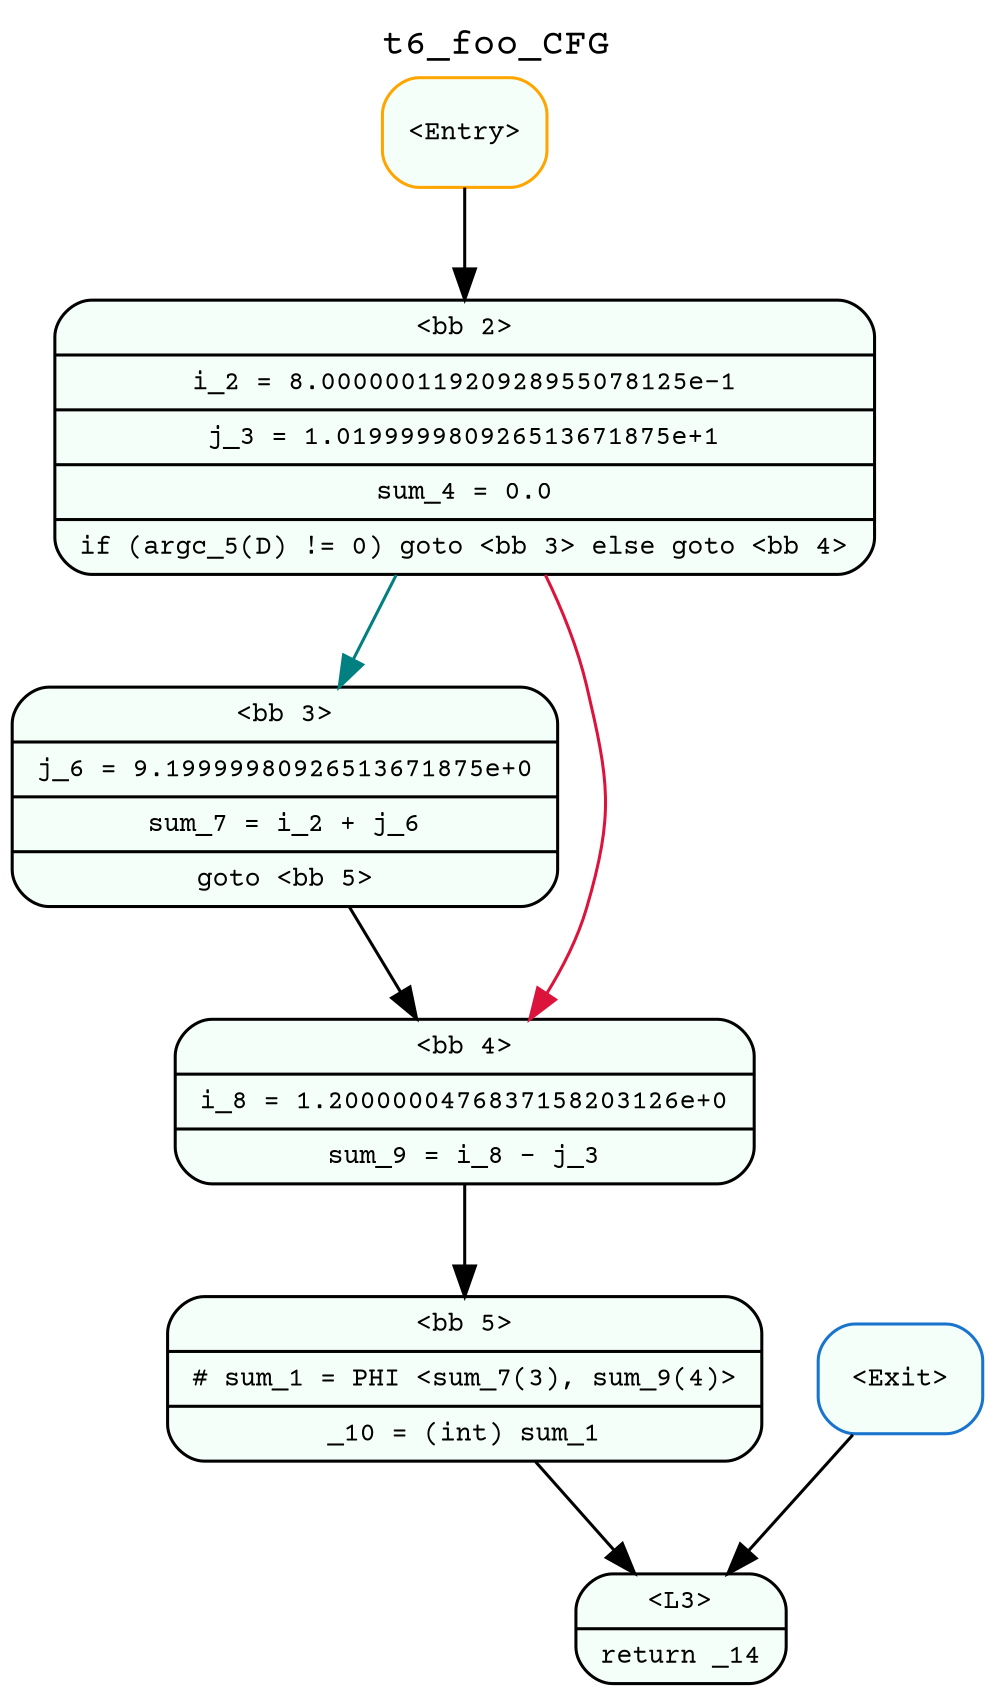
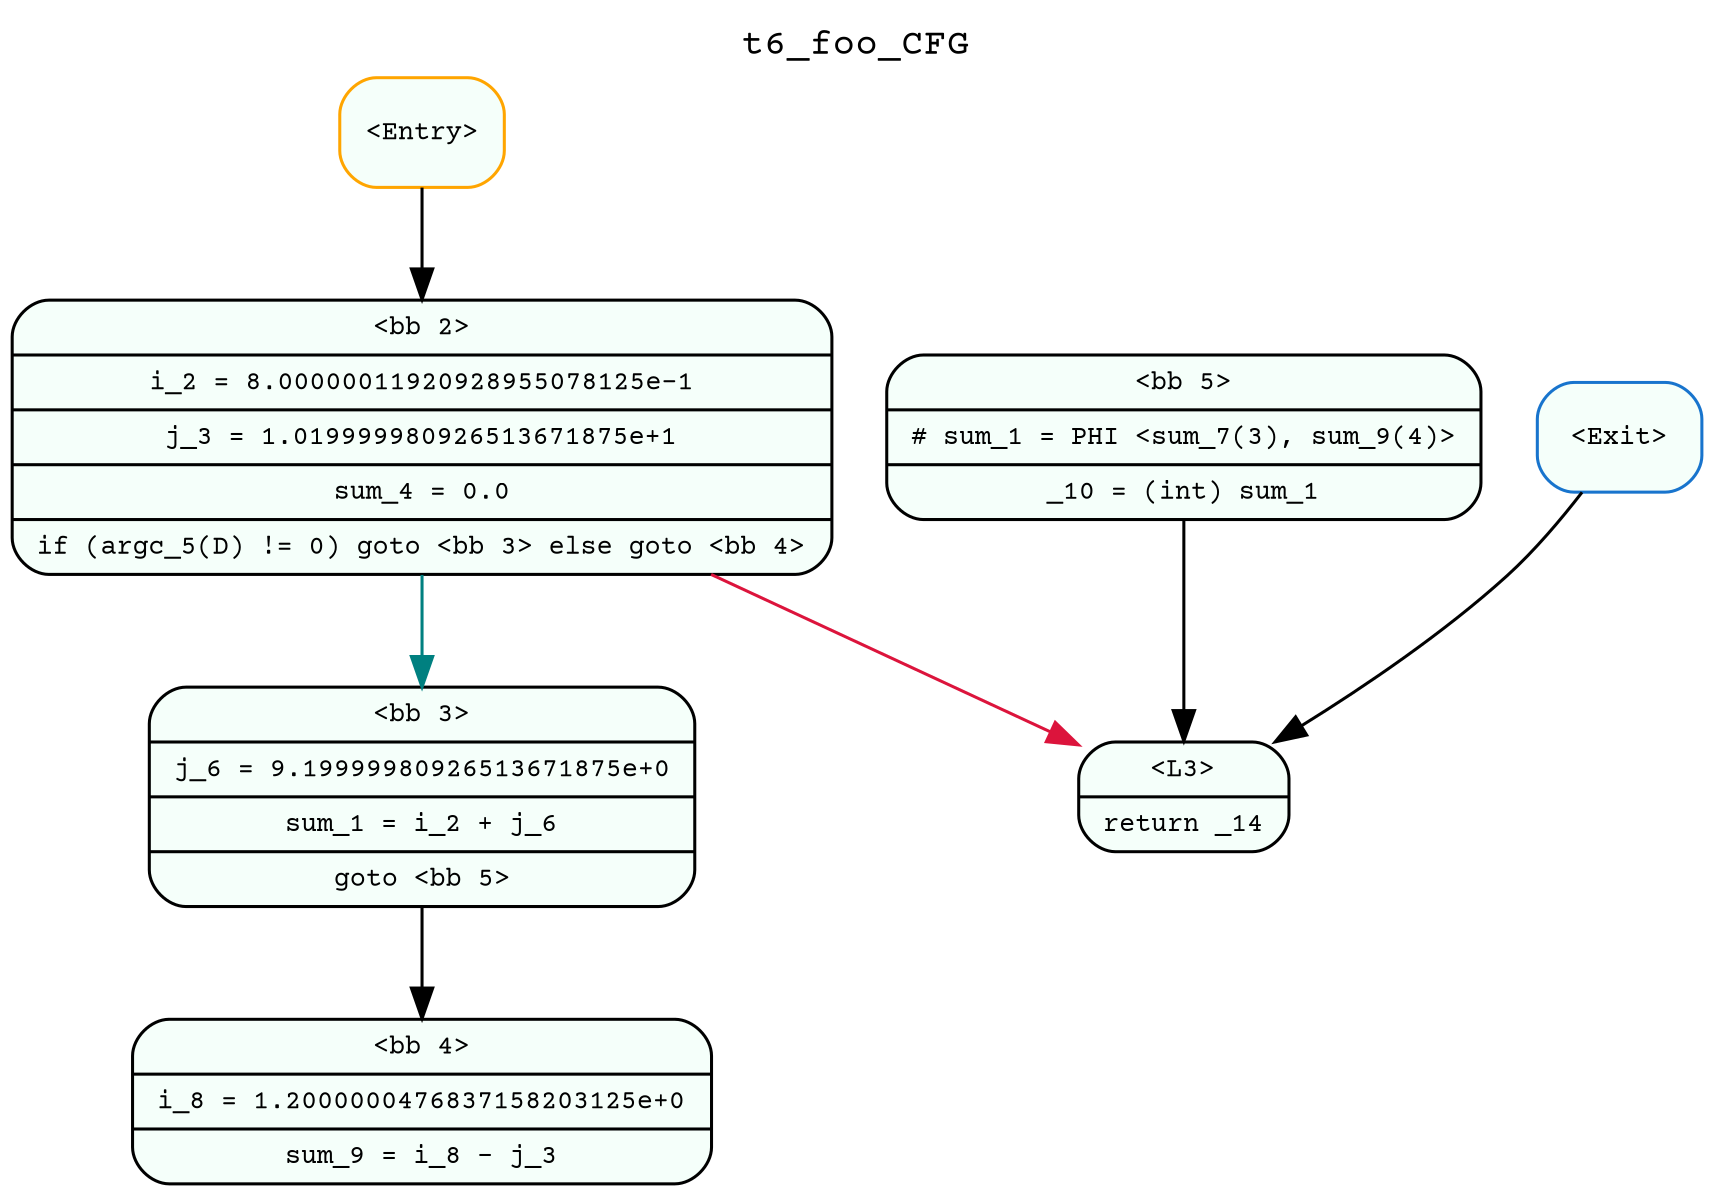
(605, 785) -> (881, 653)
(285, 823) -> (422, 823)
(465, 1100) -> (422, 1100)
(465, 1225) -> none
